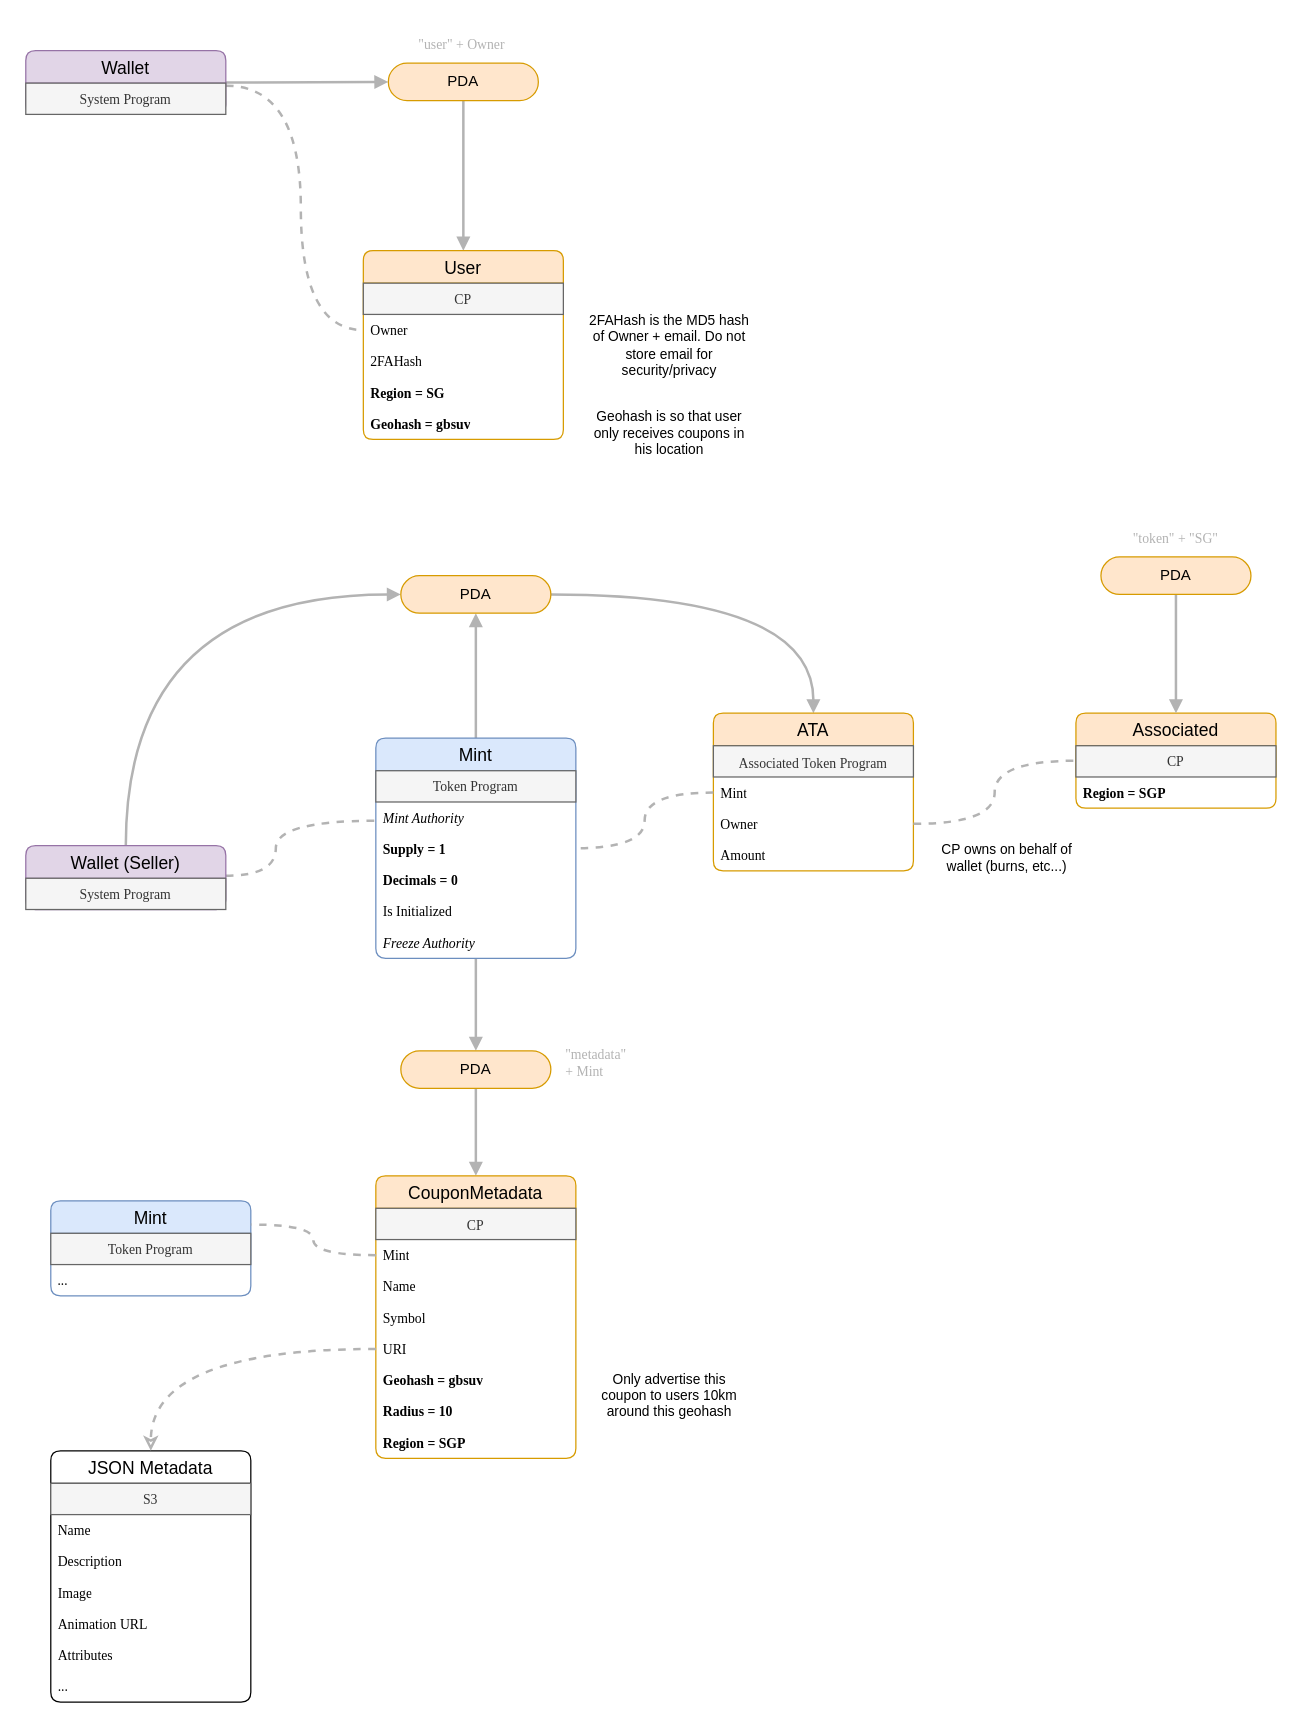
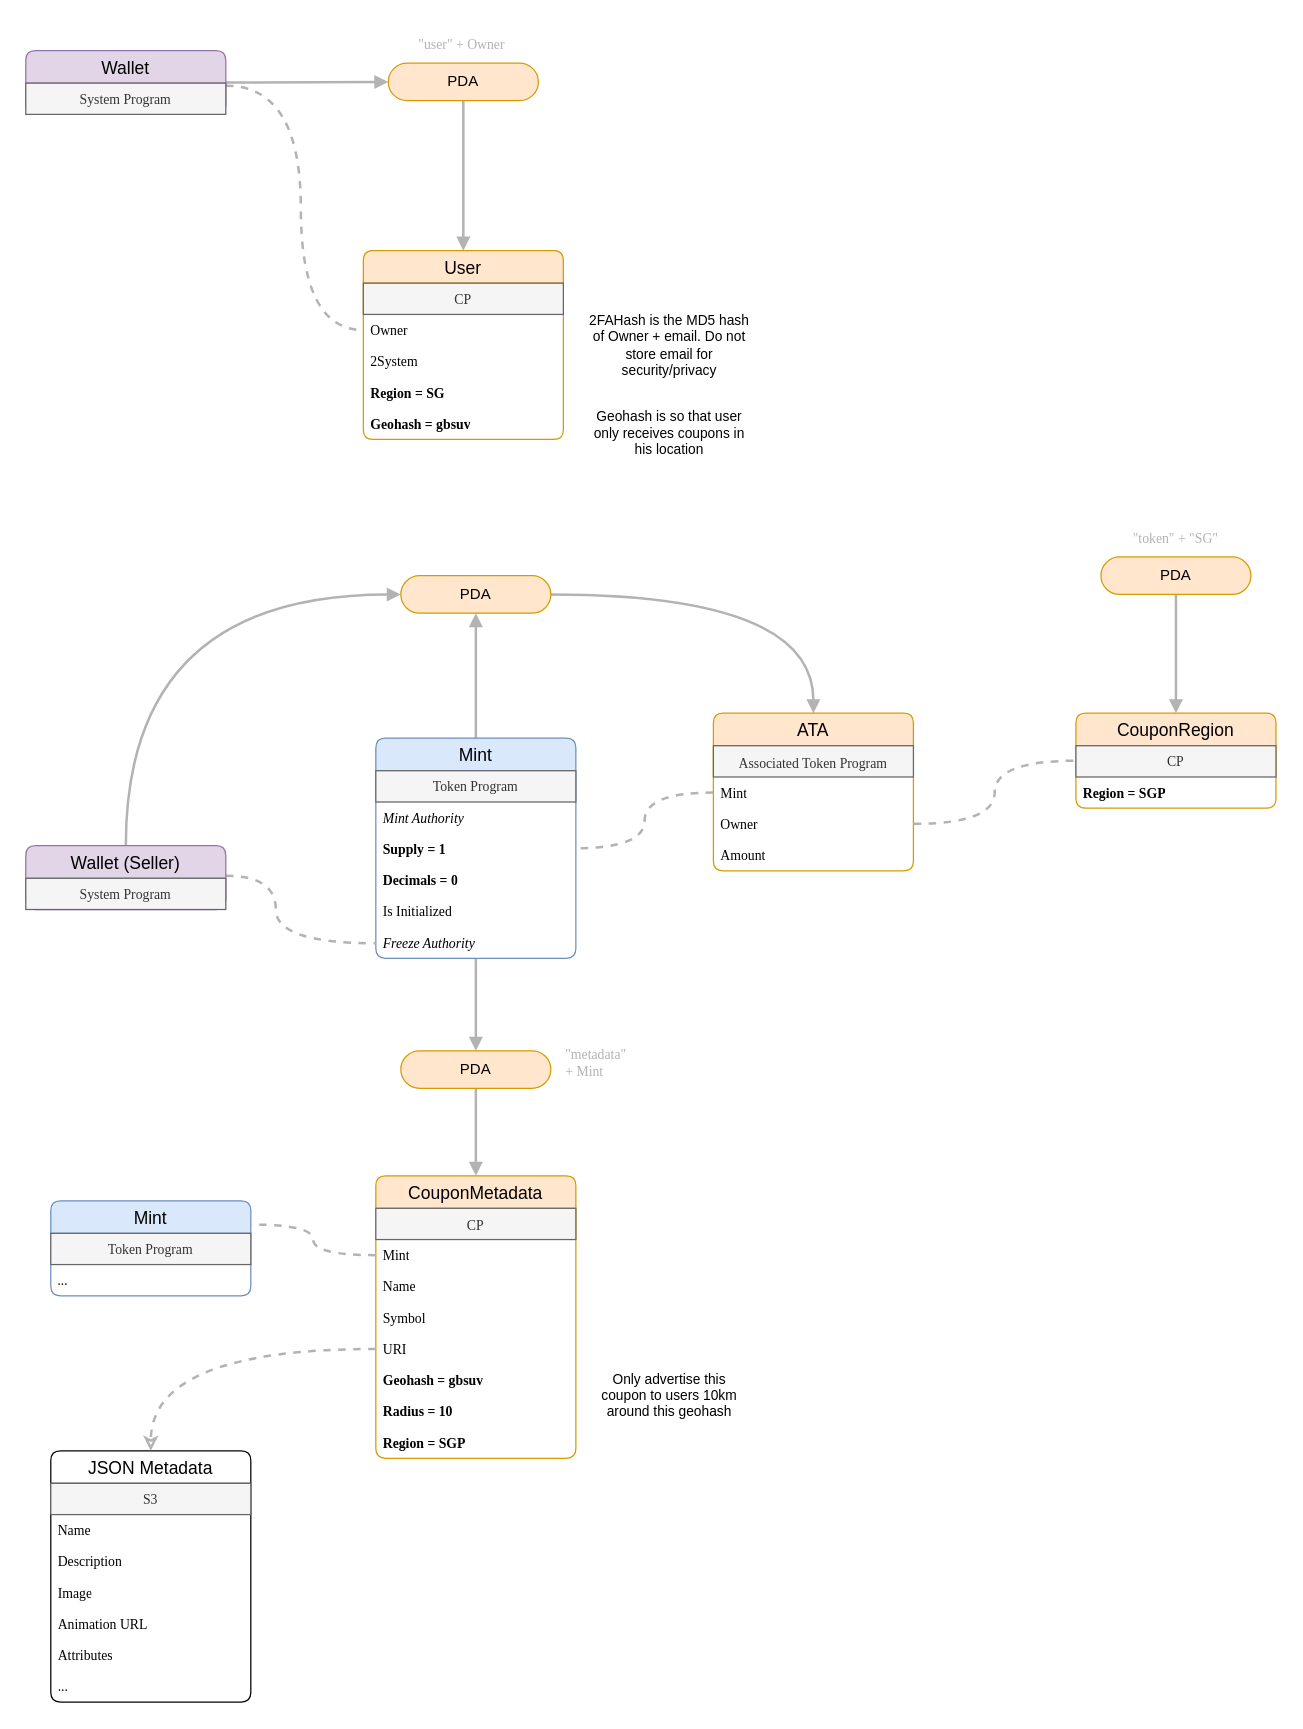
(398, 363) -> (398, 363)
(1175, 730) -> (1175, 730)
(300, 828) -> none
(1007, 858) -> none
none -> (294, 932)
